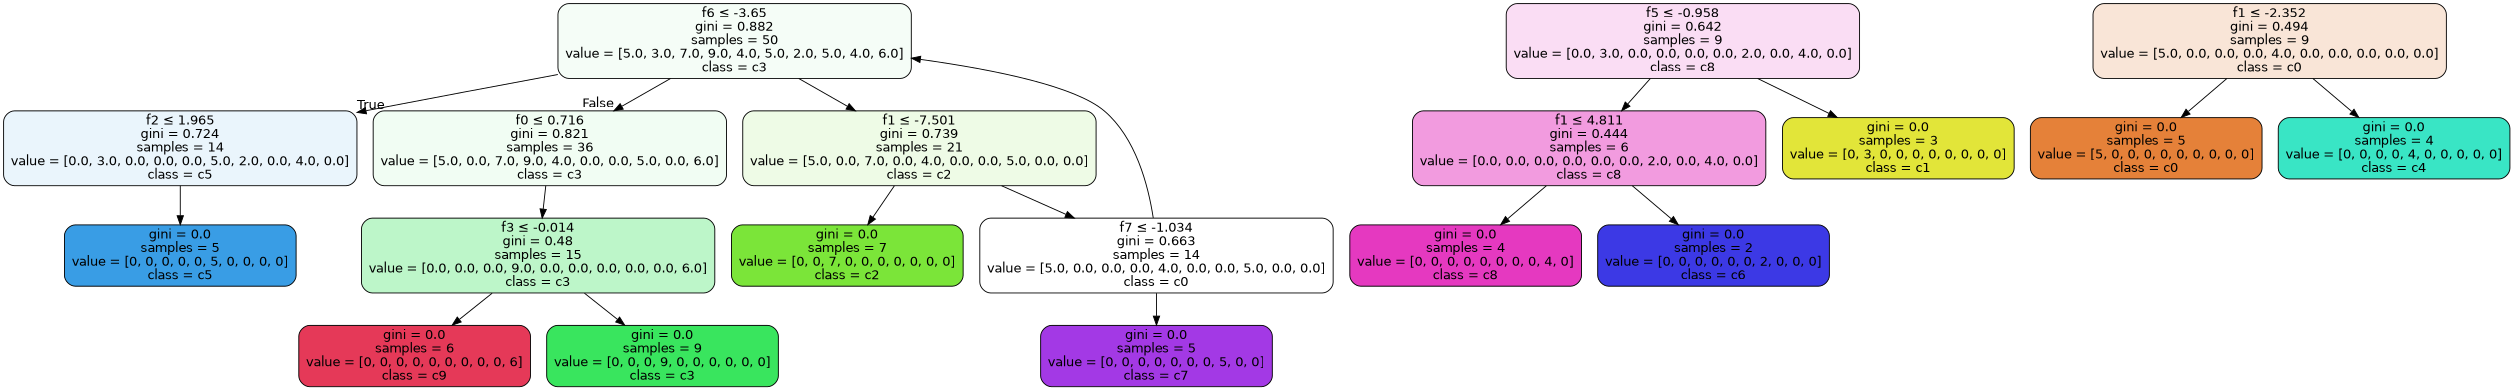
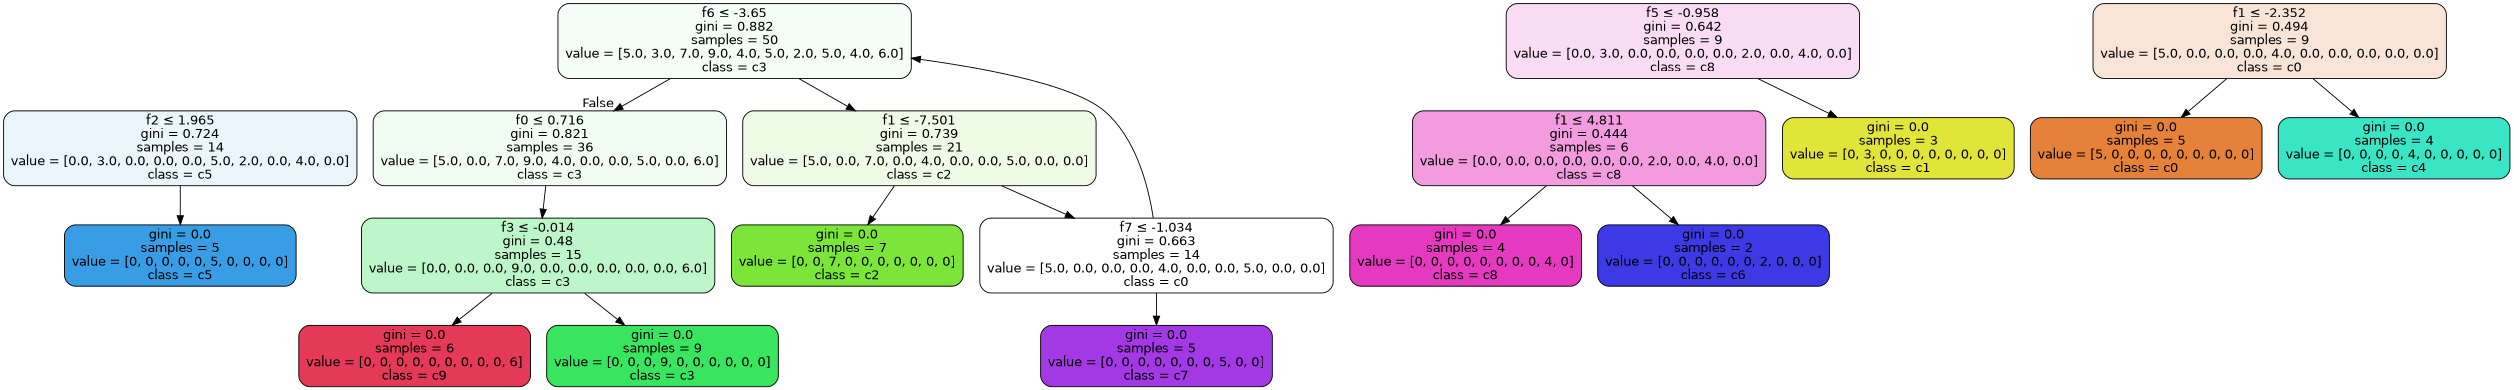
(1639, 91) -> none
(462, 92) -> none
